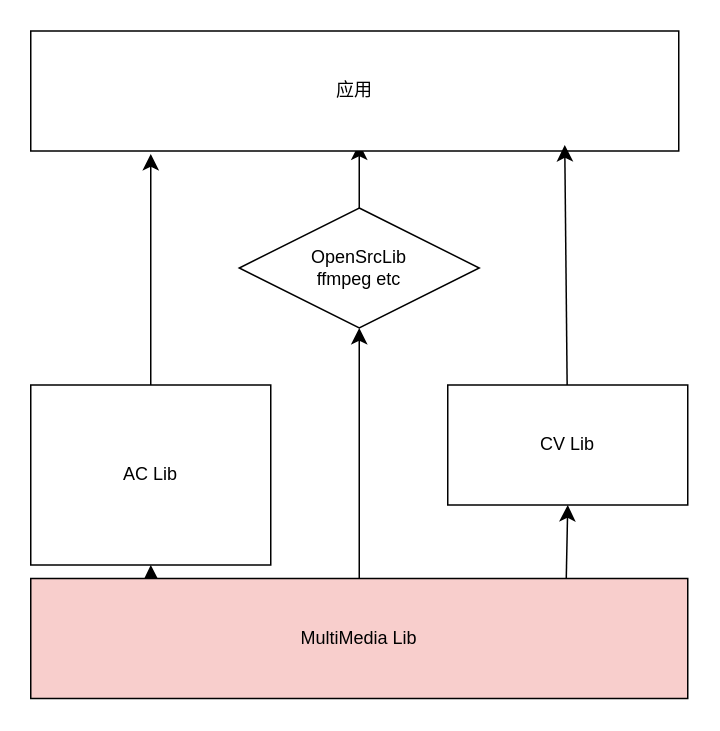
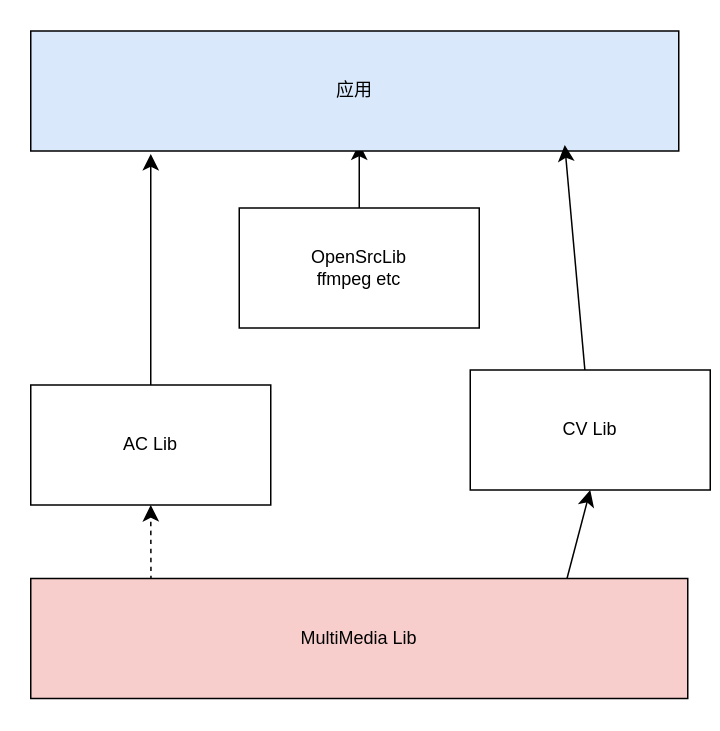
(355, 91) -> (355, 91)
(359, 268) -> (359, 268)
(568, 445) -> (590, 430)
(359, 458) -> none
(151, 475) -> (151, 445)
